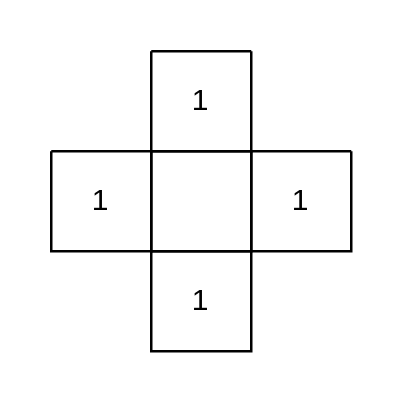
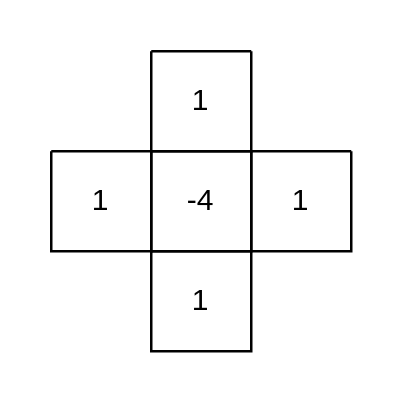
none -> (201, 201)
